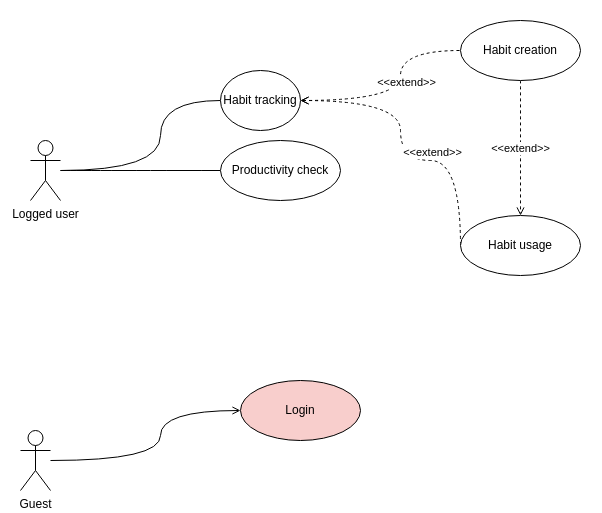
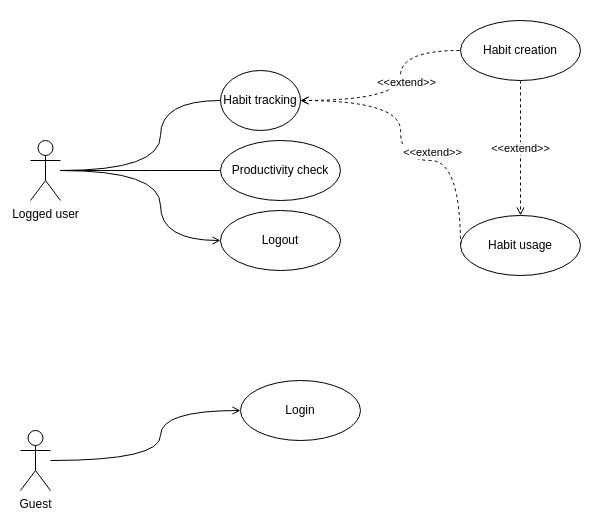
none -> (160, 199)
none -> (281, 241)
(301, 411) -> (301, 411)
